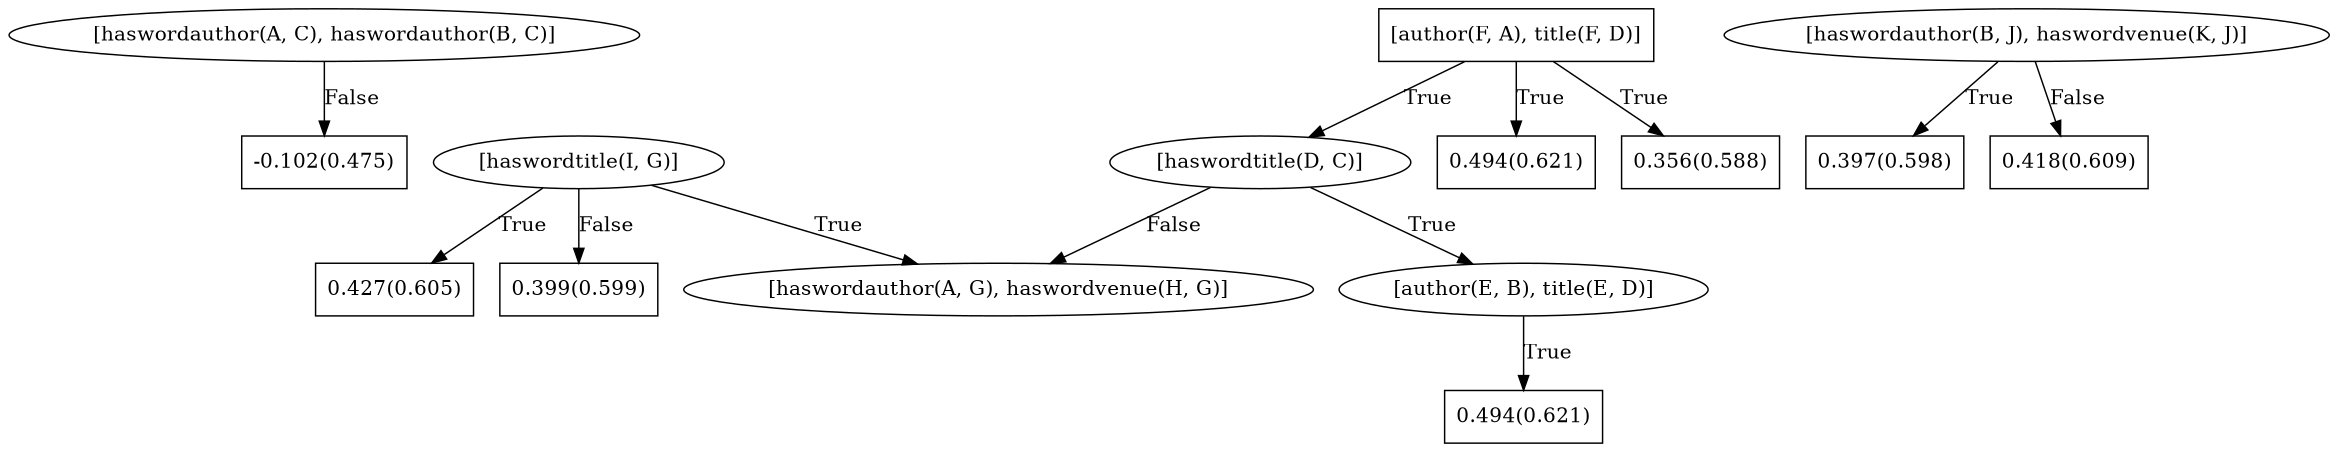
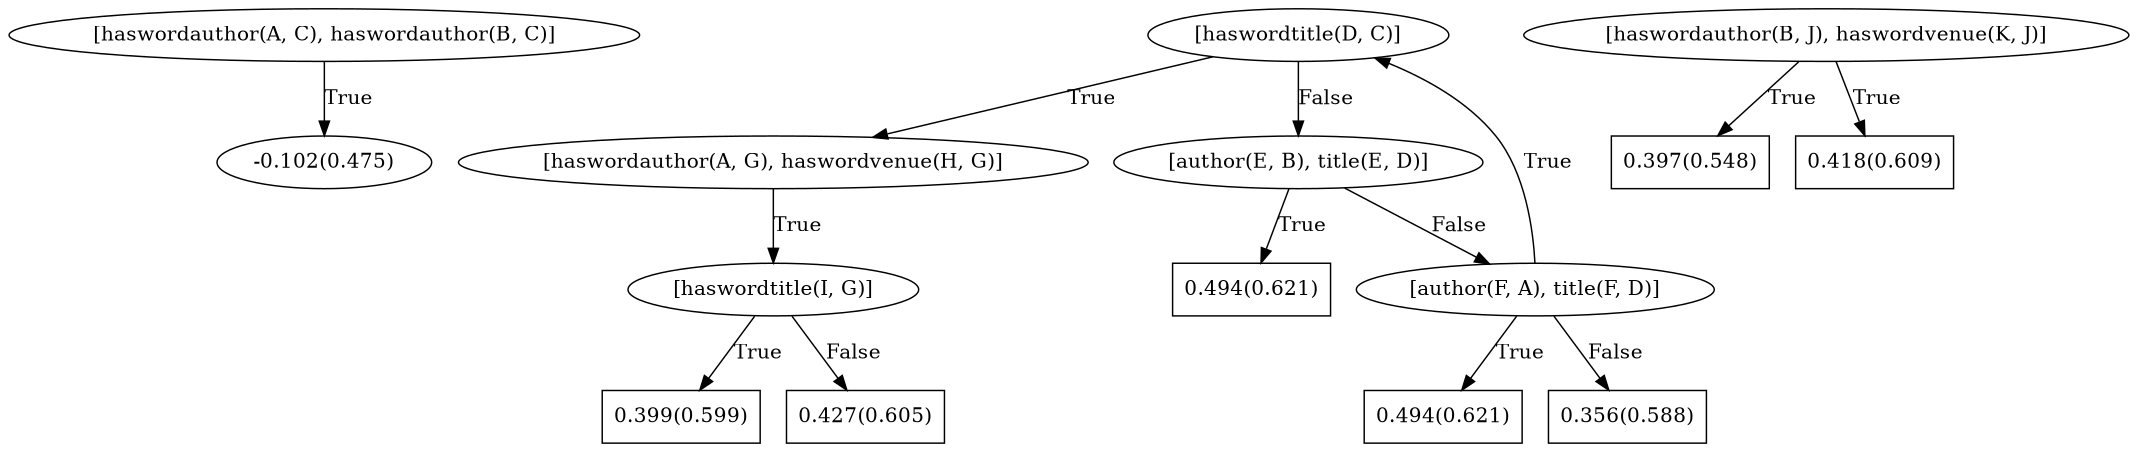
(1516, 35) -> (1535, 290)
(352, 99) -> (349, 99)
(1645, 99) -> (1616, 353)
(2078, 99) -> (1878, 99)
(324, 162) -> (324, 162)
(1885, 162) -> (1690, 162)
(777, 223) -> (773, 219)
none -> (1410, 223)
(523, 226) -> (854, 353)
(607, 226) -> (759, 353)
(1174, 226) -> (1092, 99)
(1433, 226) -> (1326, 99)
